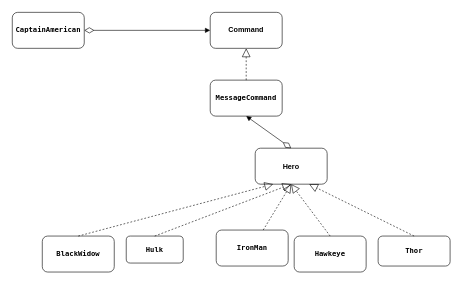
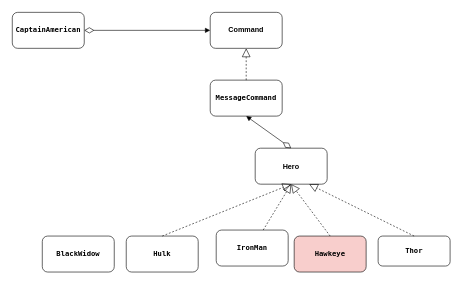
(171, 211) -> none
(155, 250) -> (162, 254)
(330, 254) -> (330, 254)
